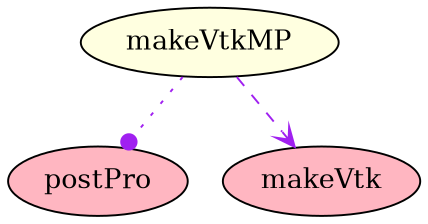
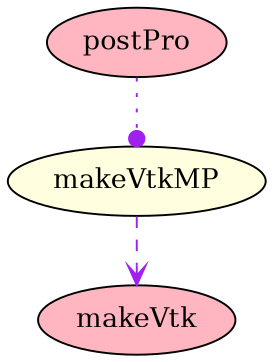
(158, 106) -> (137, 104)
